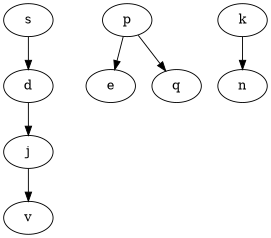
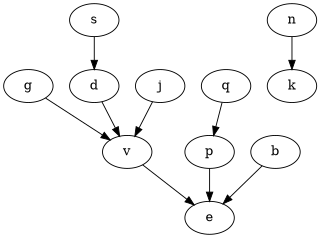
(149, 49) -> (219, 115)
(243, 49) -> (292, 49)
none -> (28, 86)
(28, 114) -> (109, 115)
none -> (275, 152)
none -> (165, 182)
